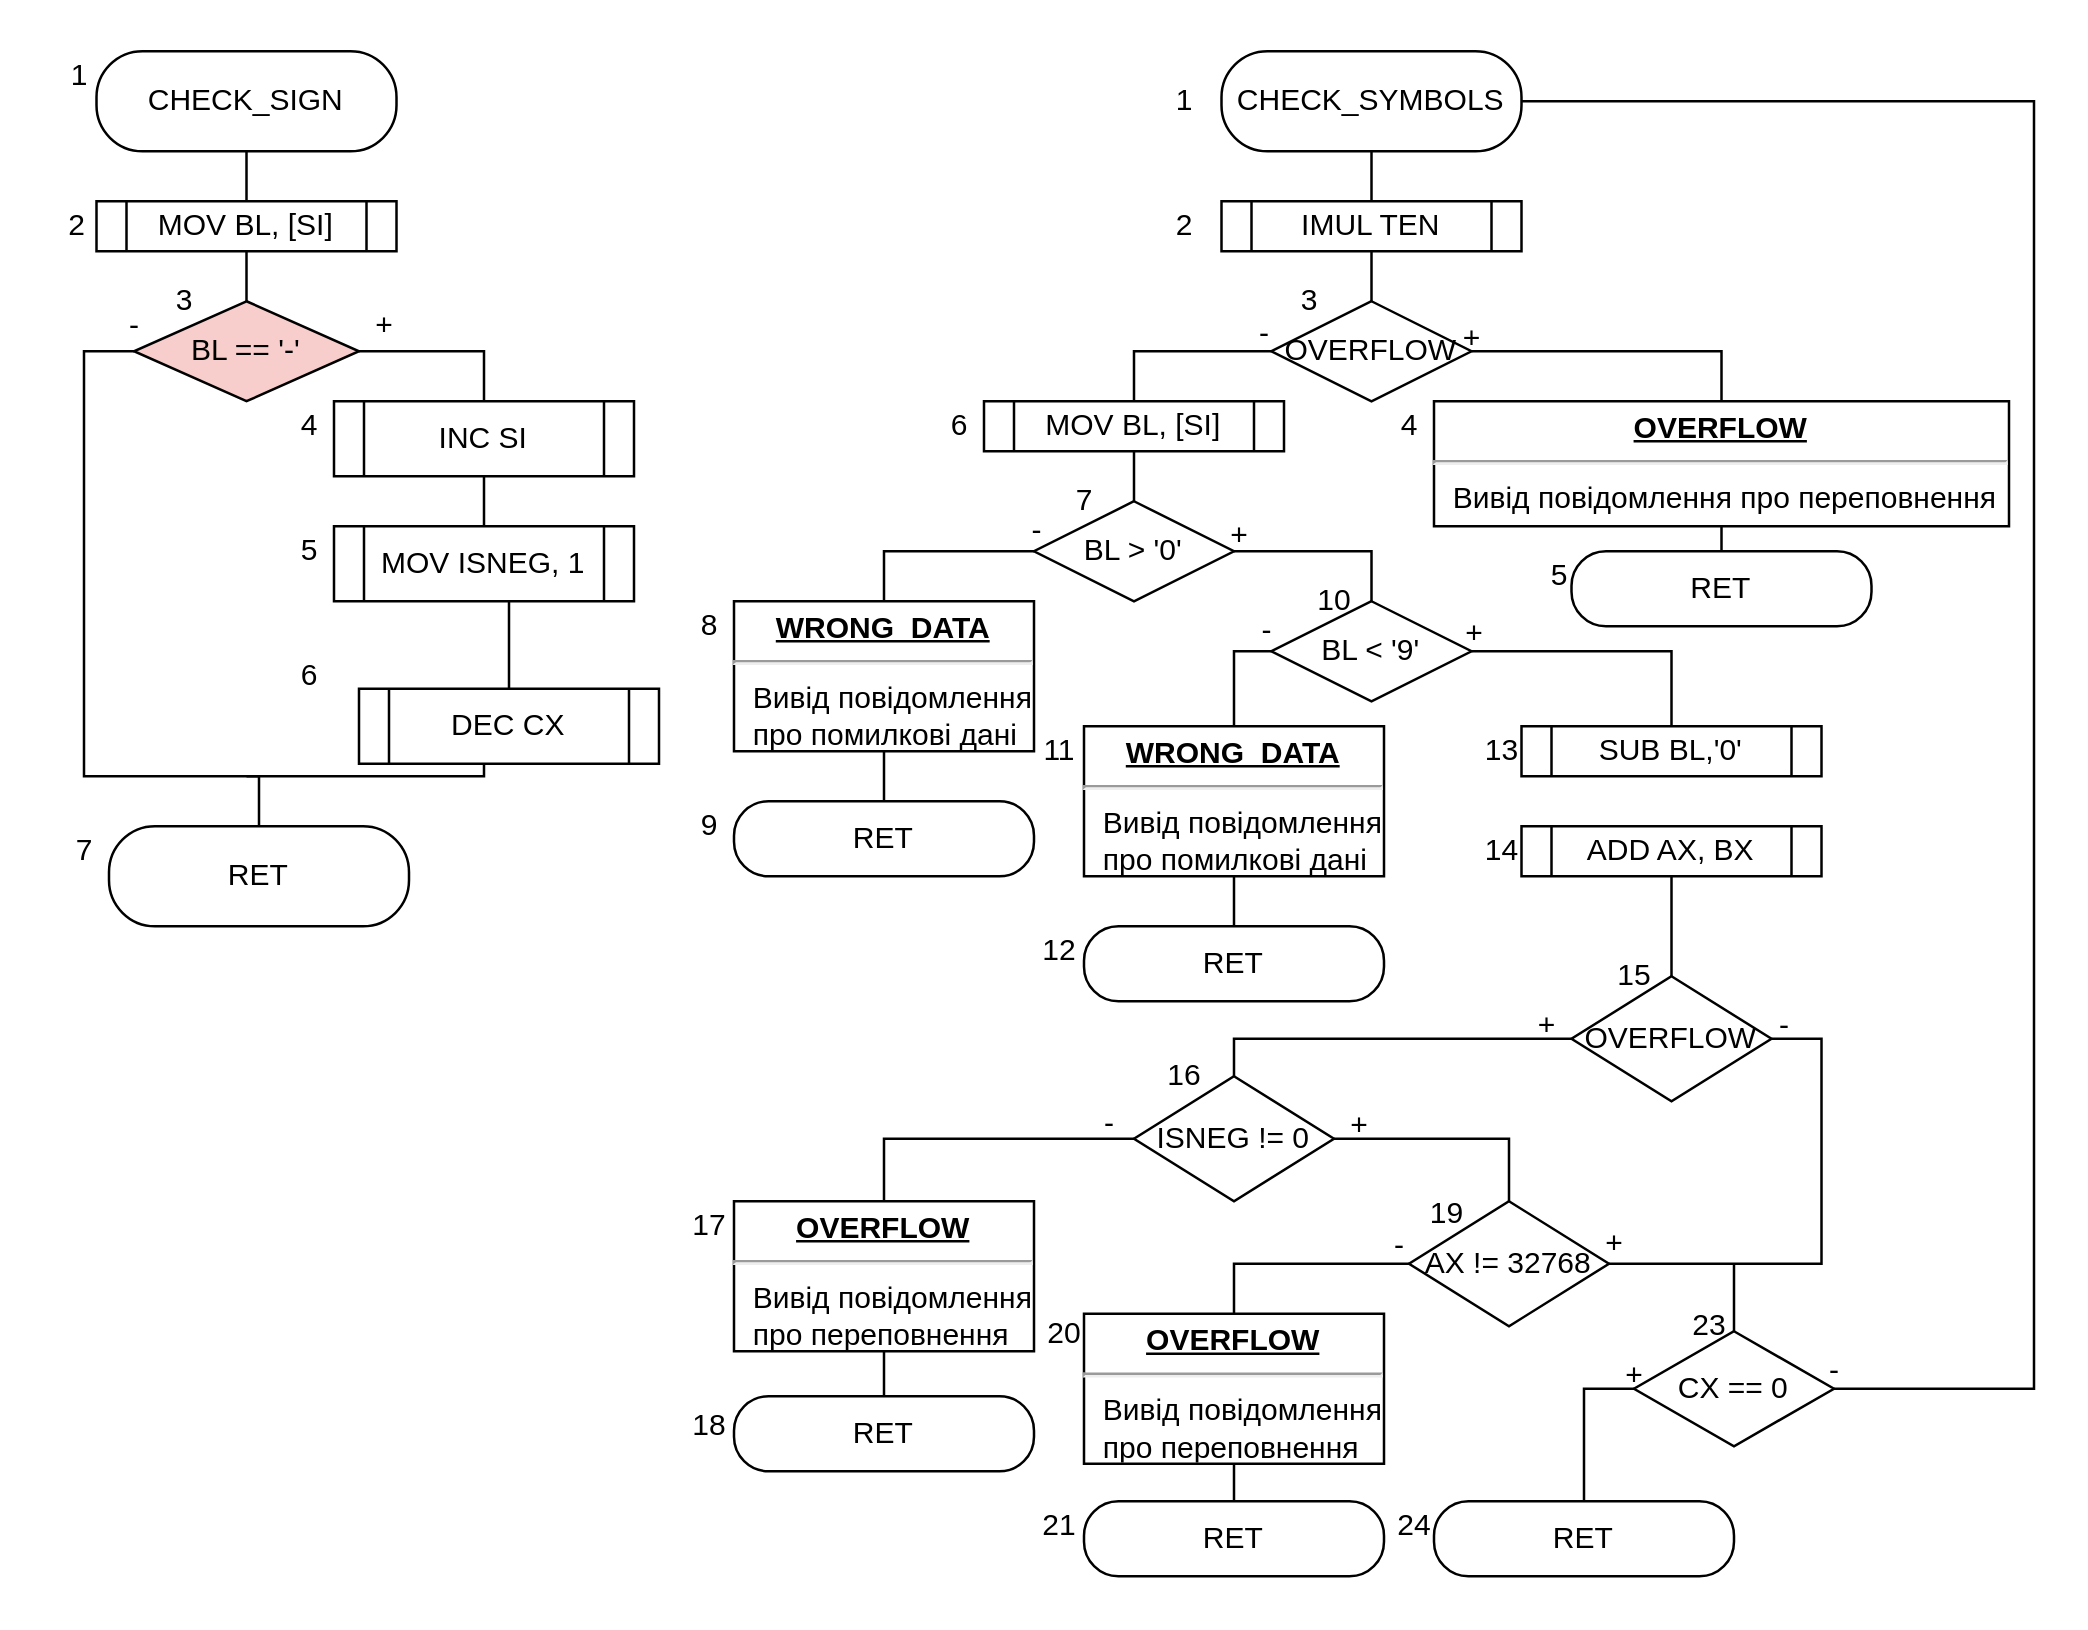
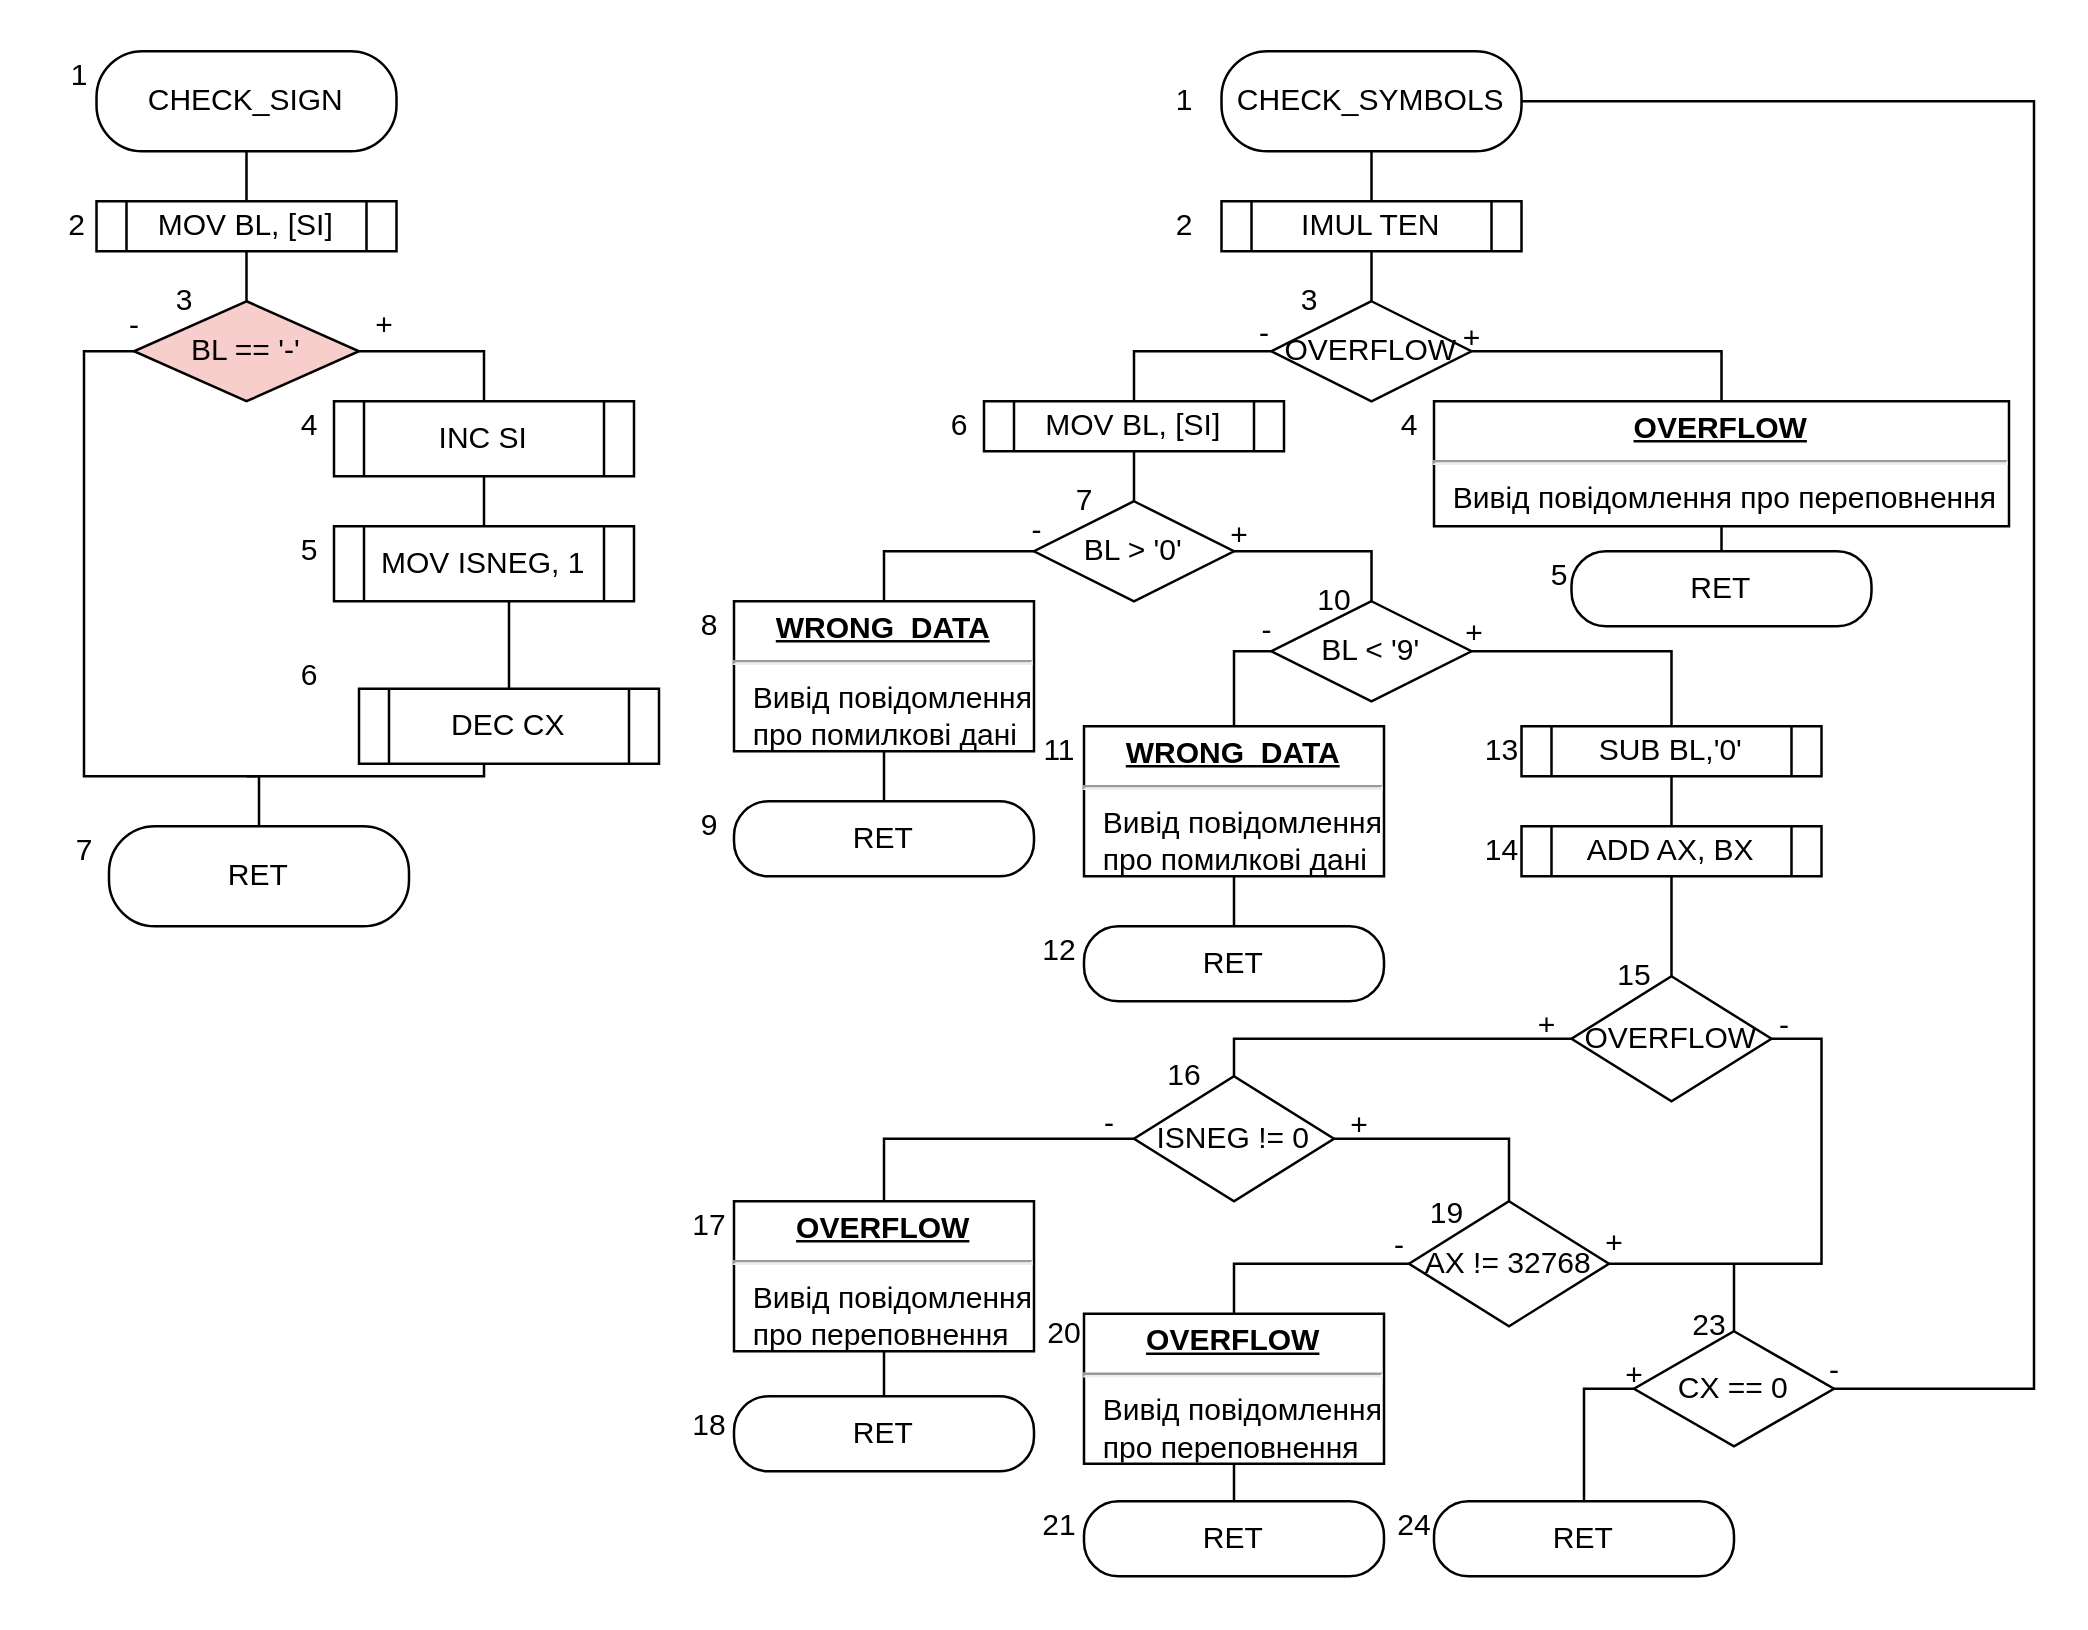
none -> (1671, 801)
